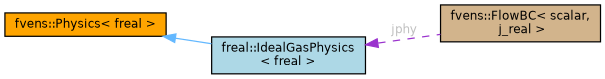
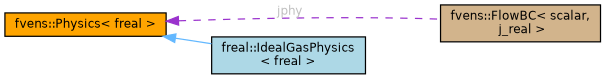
(409, 39) -> (310, 18)
